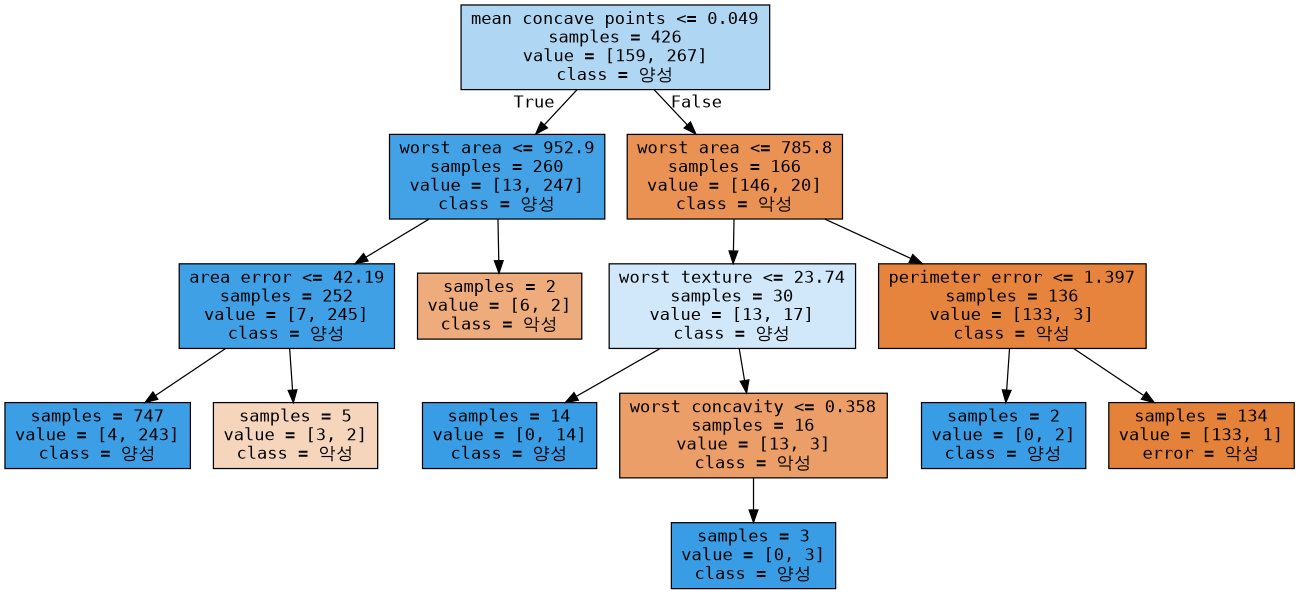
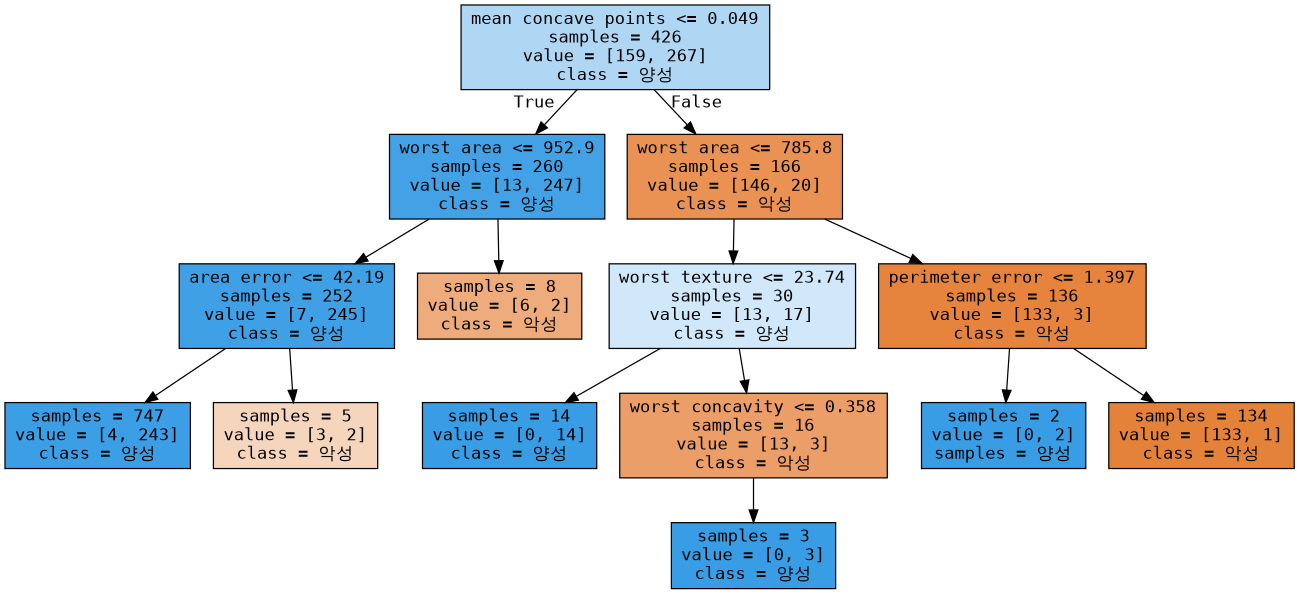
(500, 306) -> (500, 306)
(1004, 436) -> (1004, 436)
(1202, 436) -> (1202, 436)
